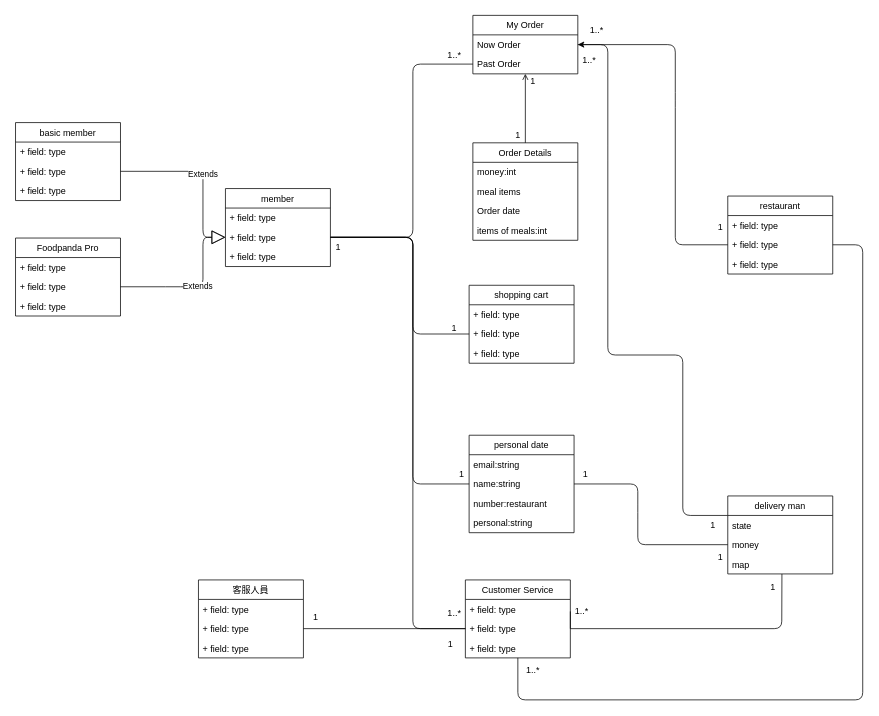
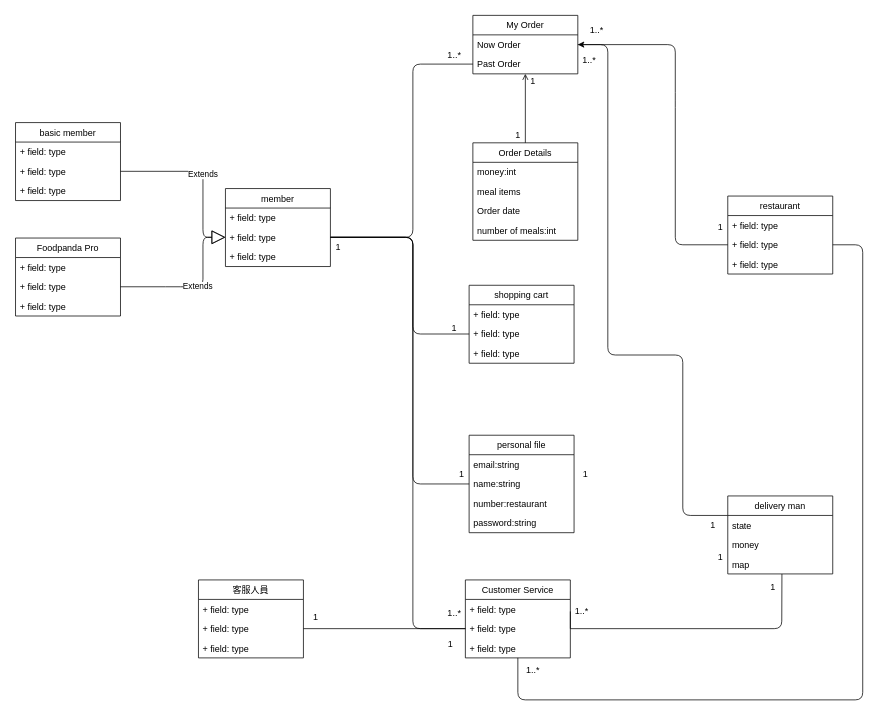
(515, 231) -> (519, 231)
(521, 446) -> (521, 446)
(508, 524) -> (509, 524)
(638, 530) -> none
